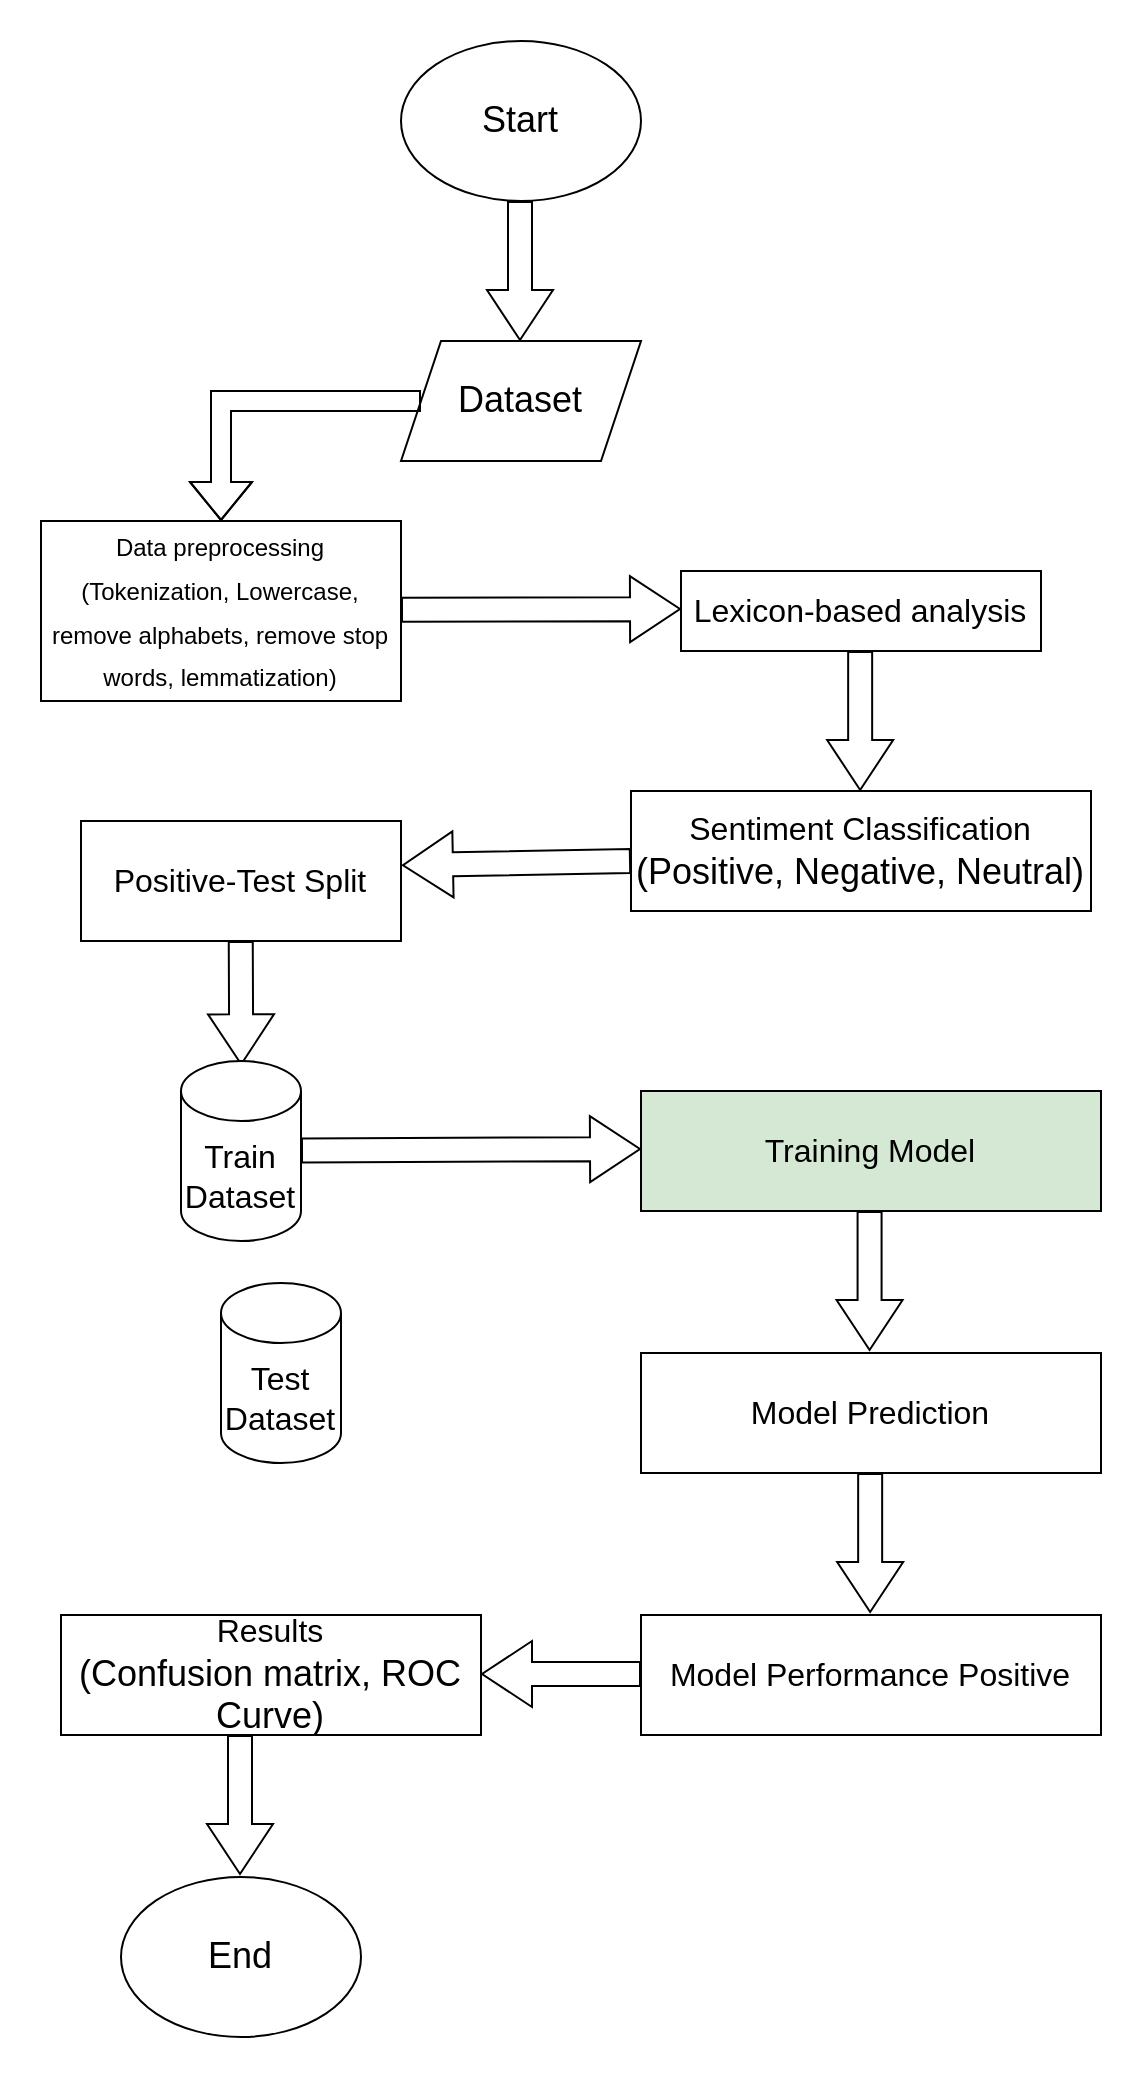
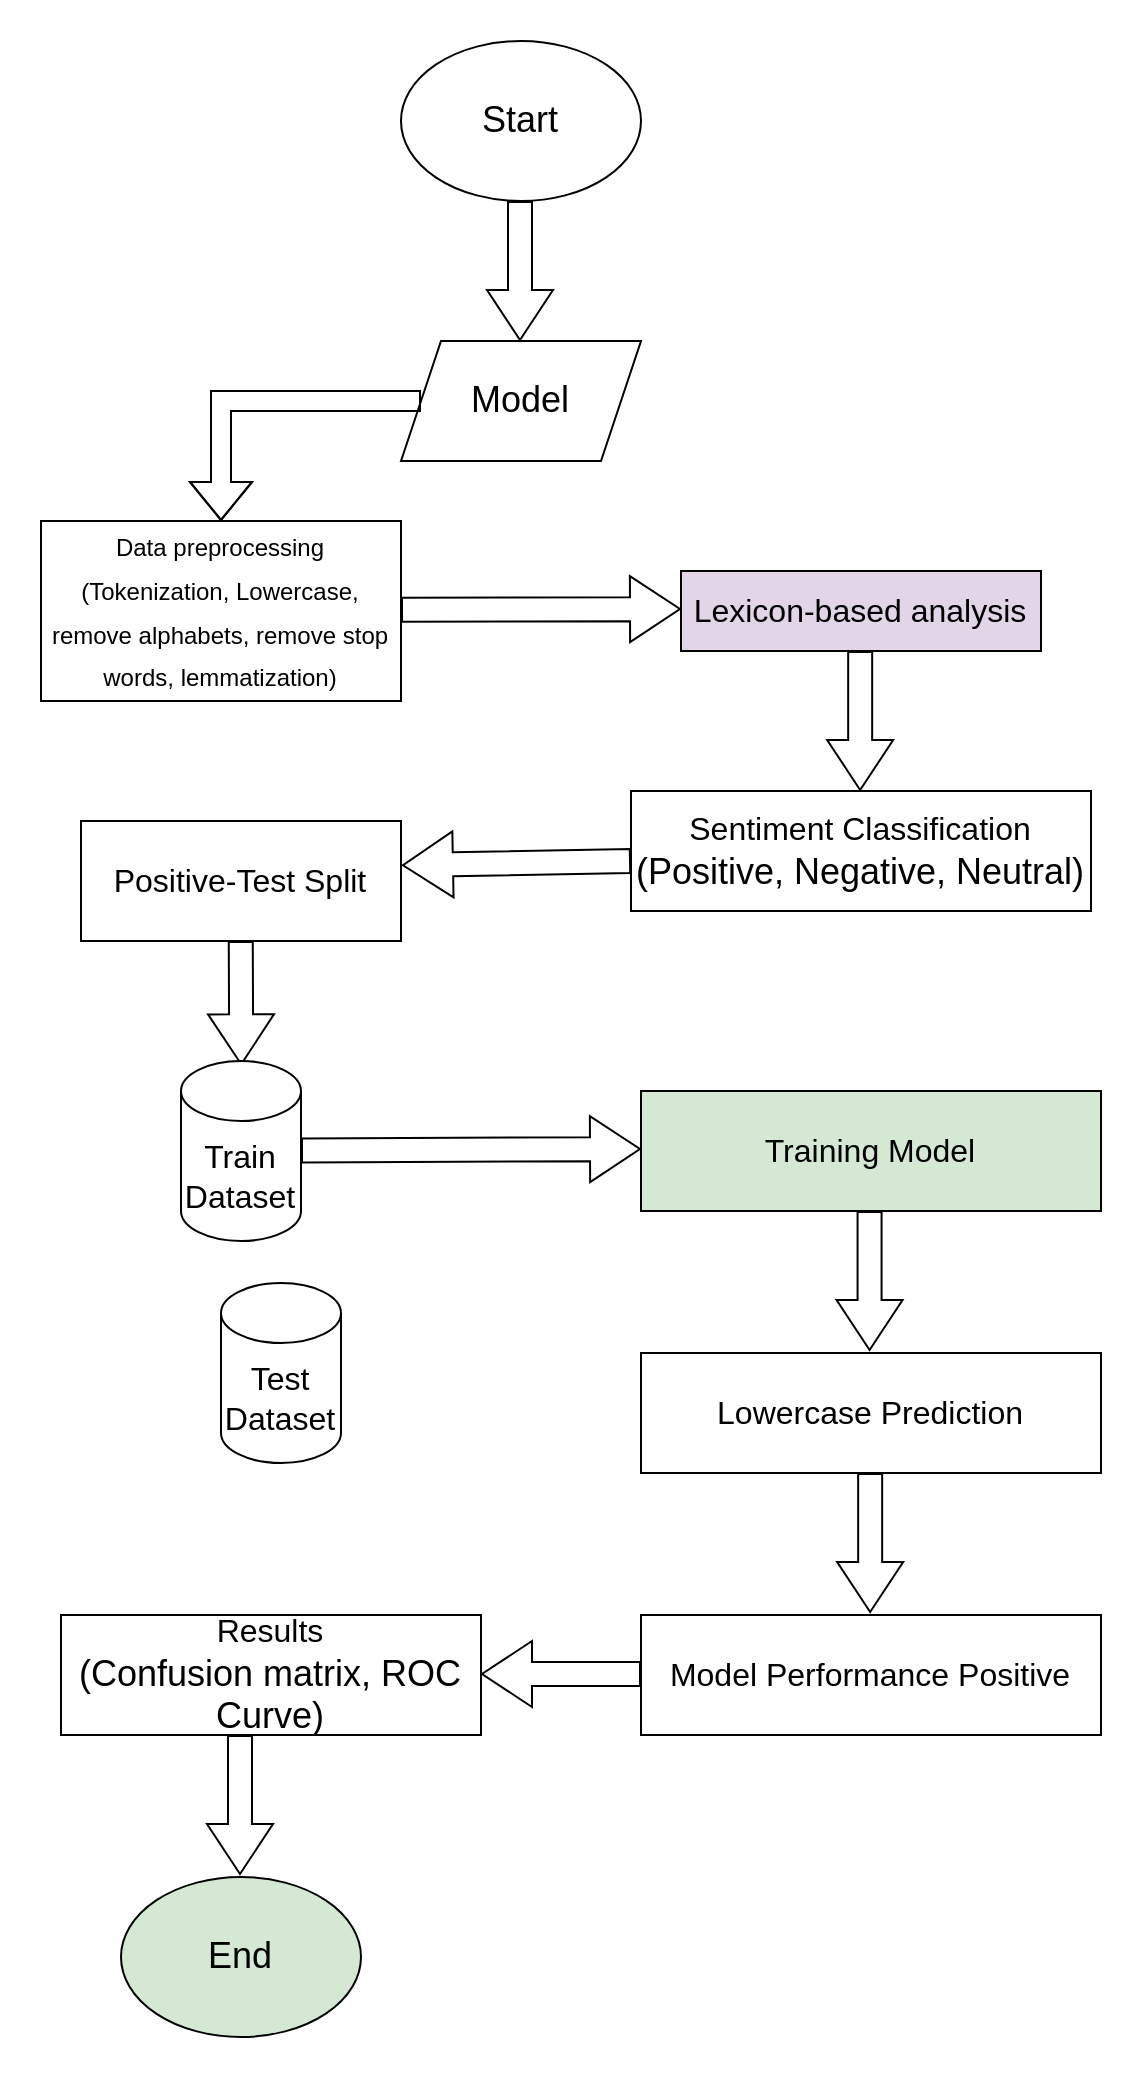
(521, 401) -> (521, 401)
(861, 611) -> (861, 611)
(871, 1413) -> (871, 1413)
(241, 1957) -> (241, 1957)
